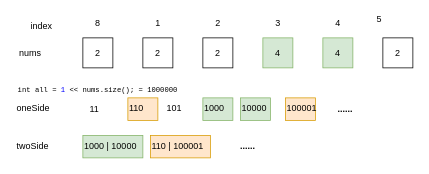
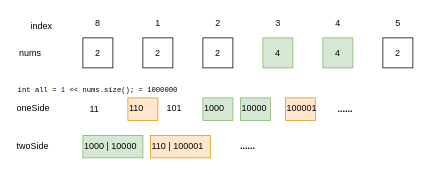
(379, 19) -> (398, 23)
